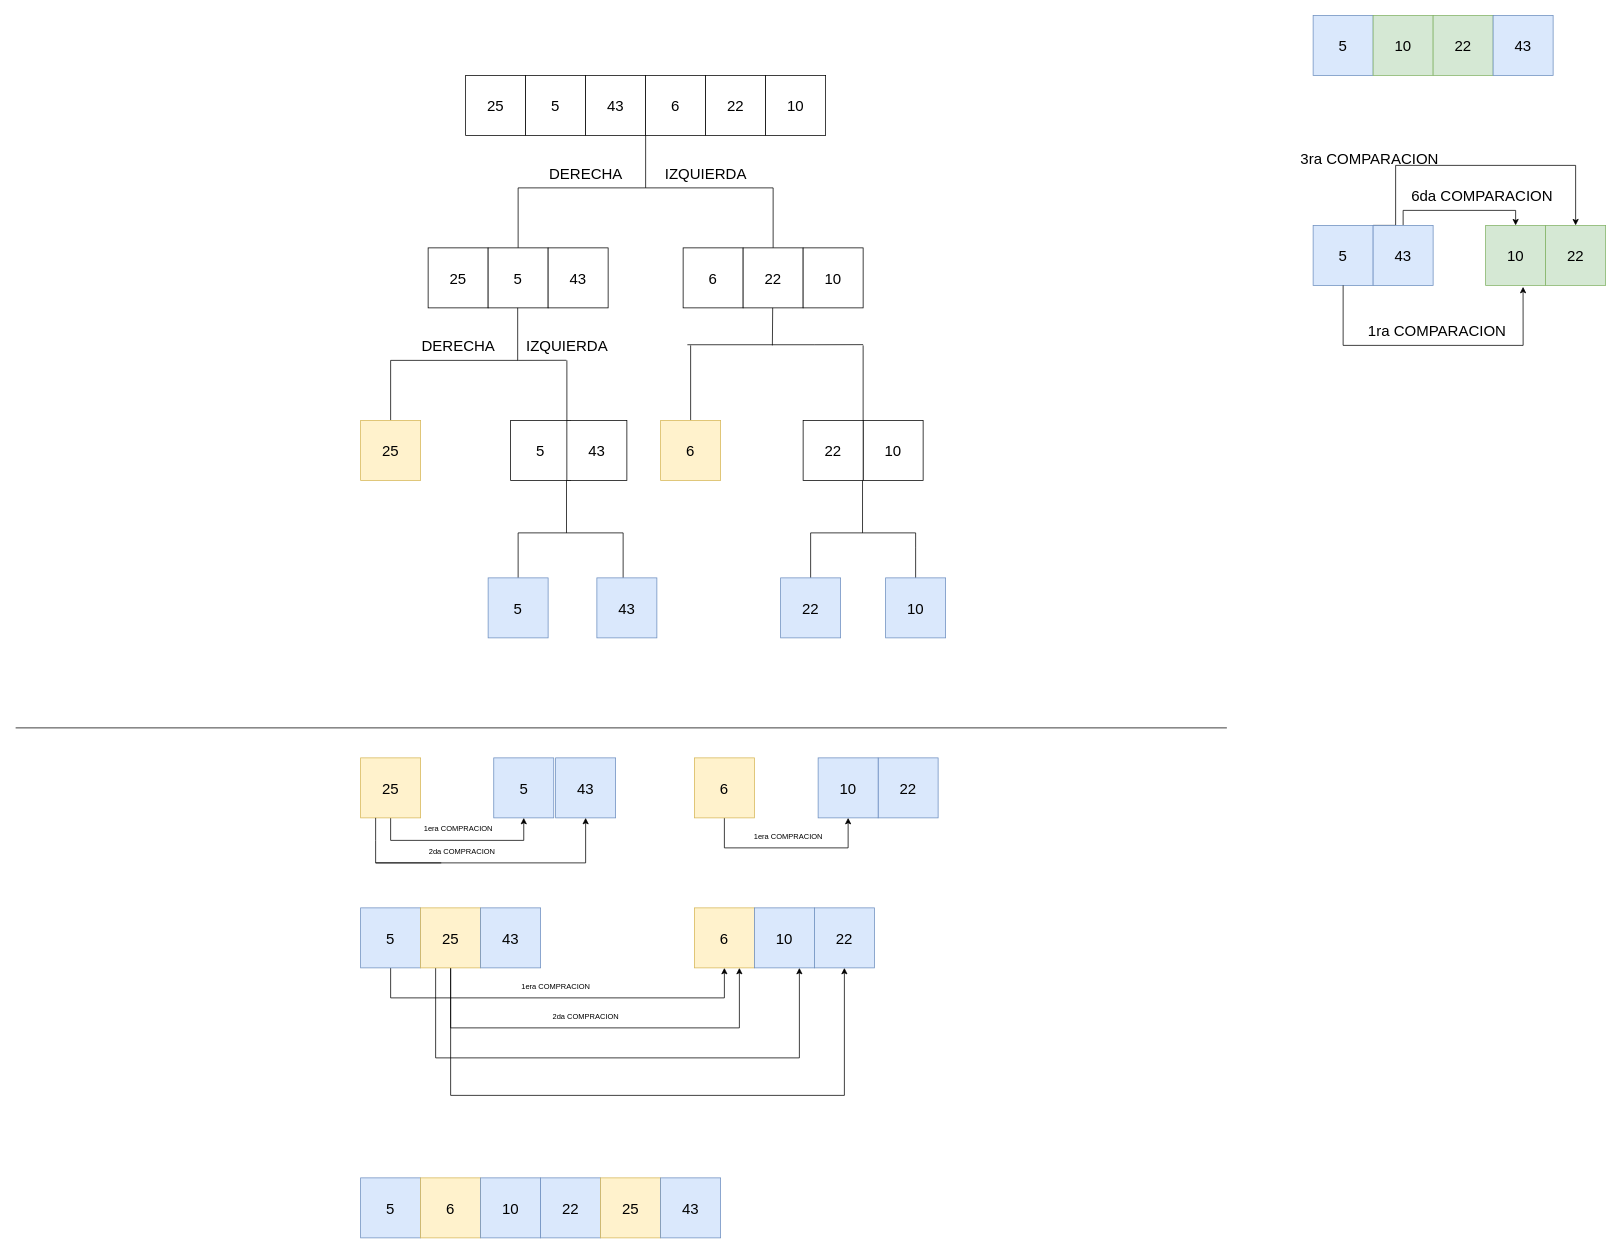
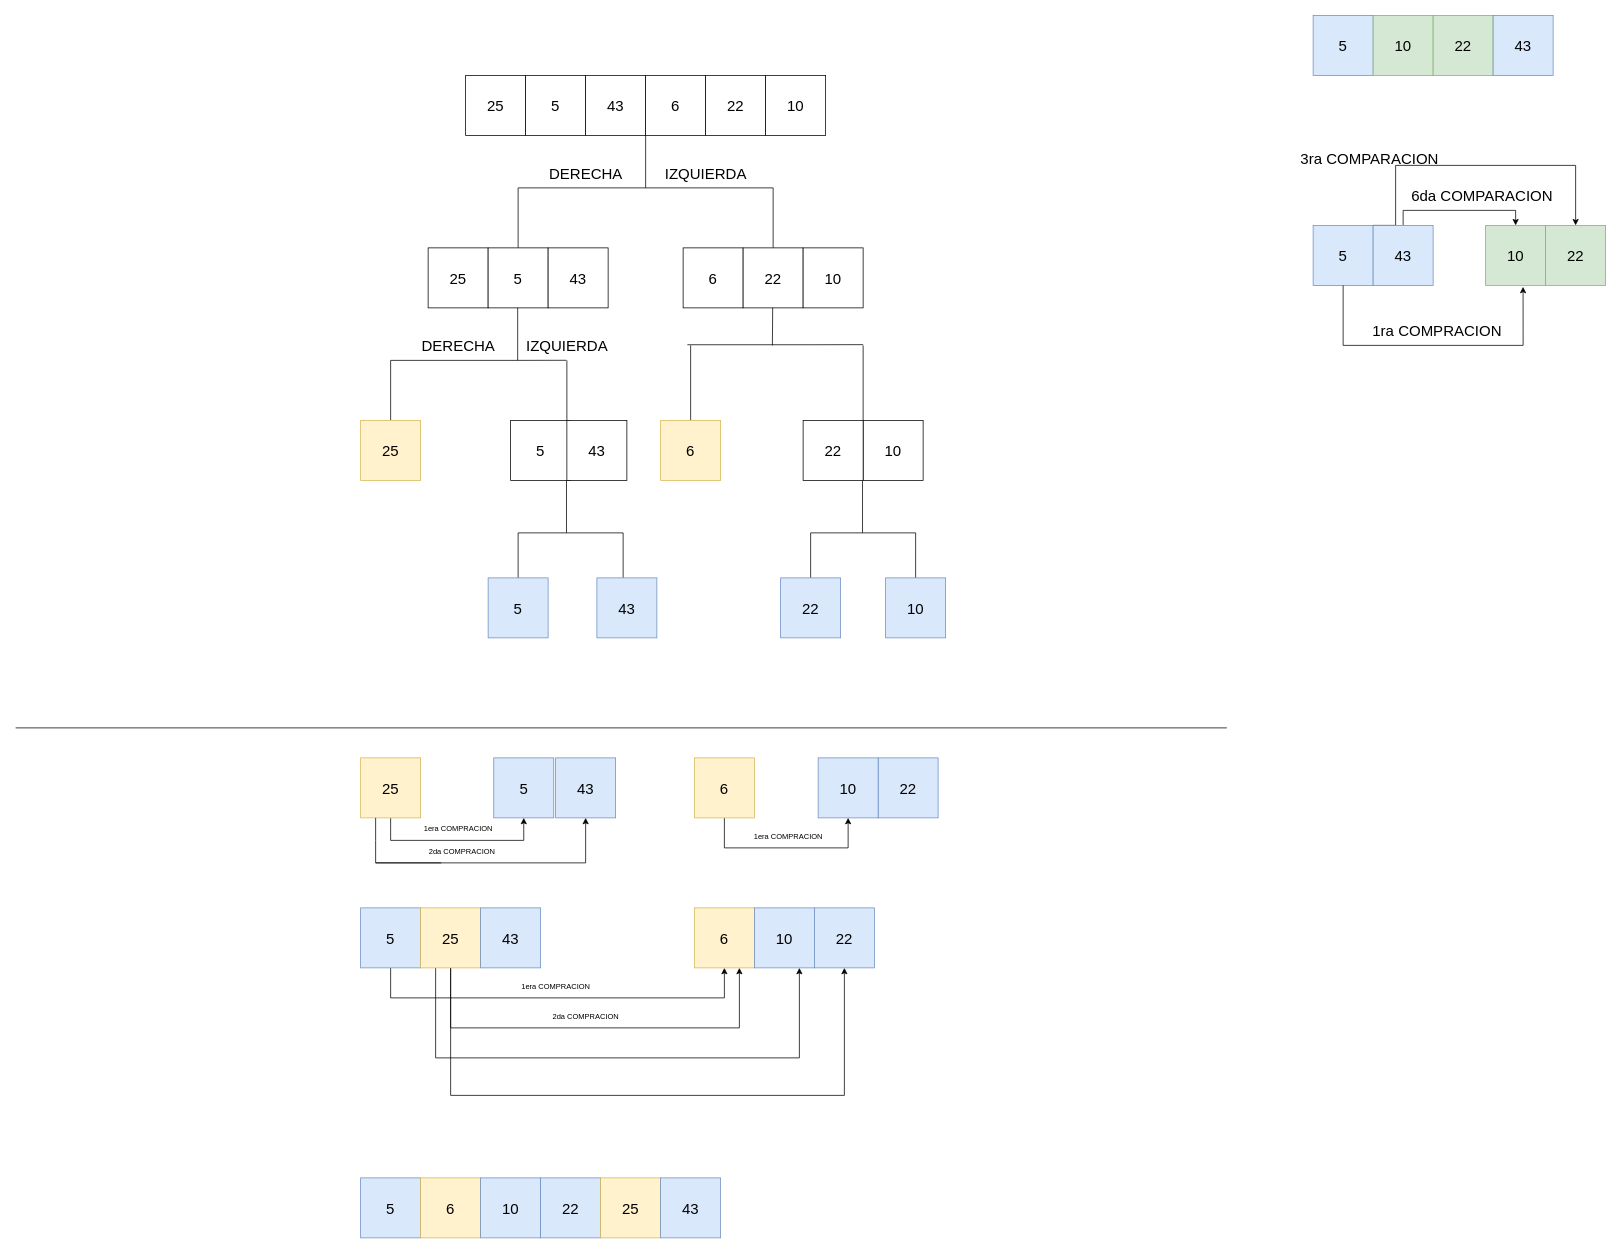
(1437, 330) -> (1437, 330)
